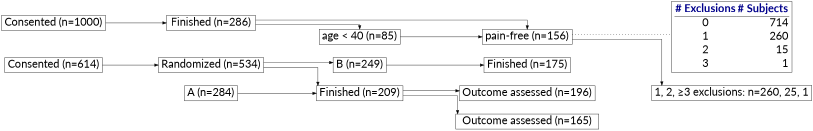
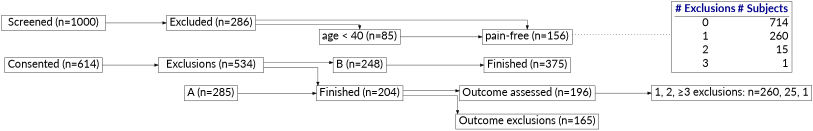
(54, 23) -> (54, 23)
(211, 23) -> (211, 23)
(638, 39) -> (621, 93)
(211, 65) -> (211, 65)
(360, 65) -> (360, 65)
(527, 65) -> (527, 65)
(211, 93) -> (211, 93)
(360, 93) -> (360, 93)
(527, 122) -> (527, 122)
